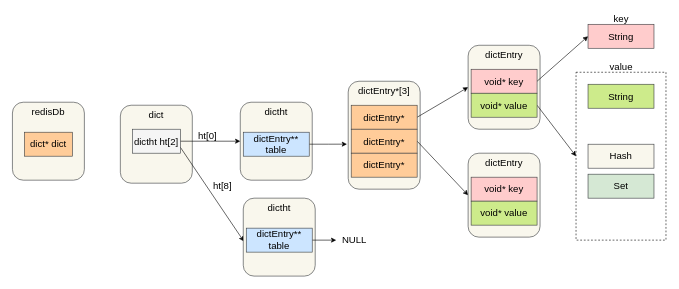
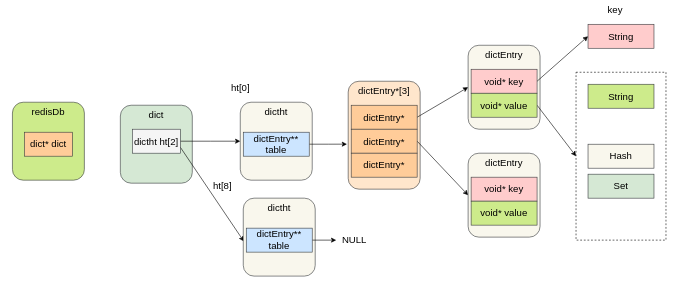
(621, 18) -> (615, 9)
(621, 66) -> none
(384, 91) -> (384, 91)
(48, 112) -> (48, 112)
(156, 115) -> (156, 115)
(207, 135) -> (240, 87)
